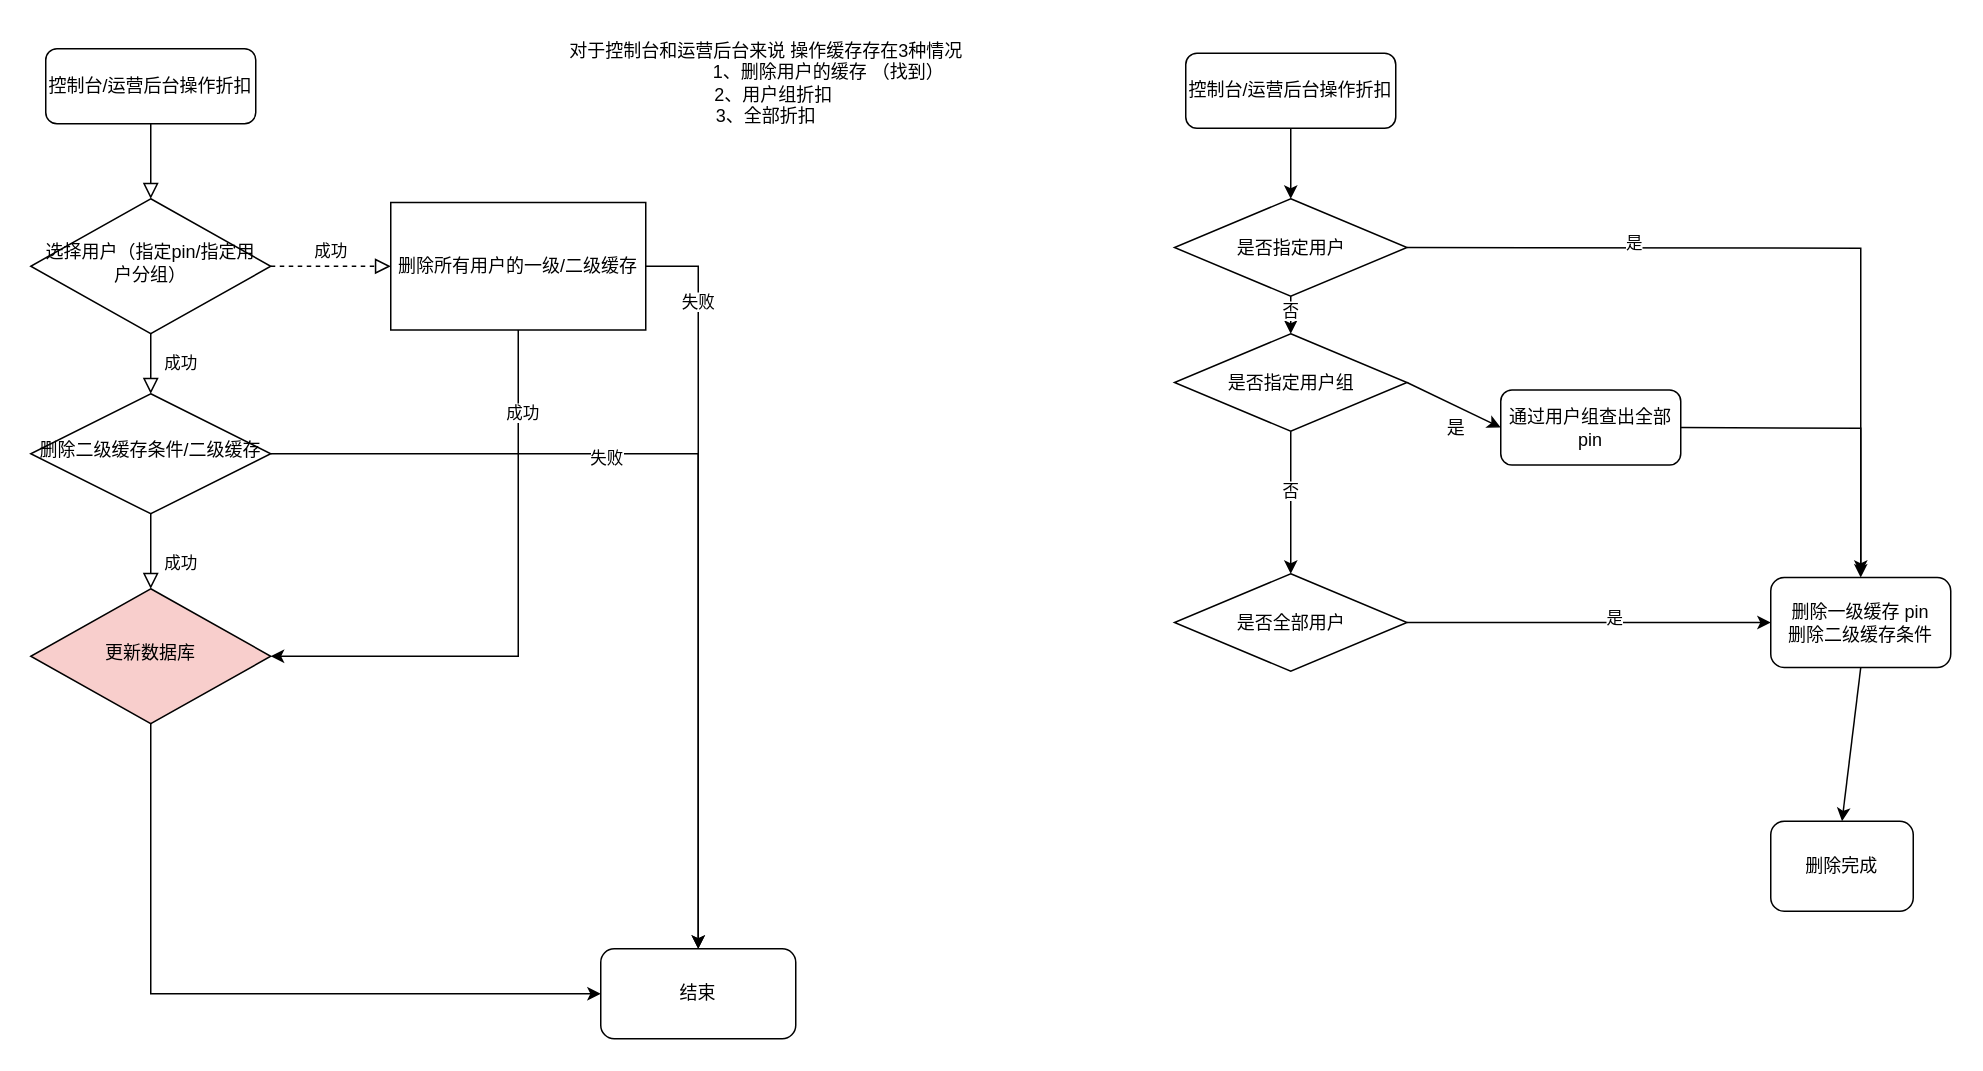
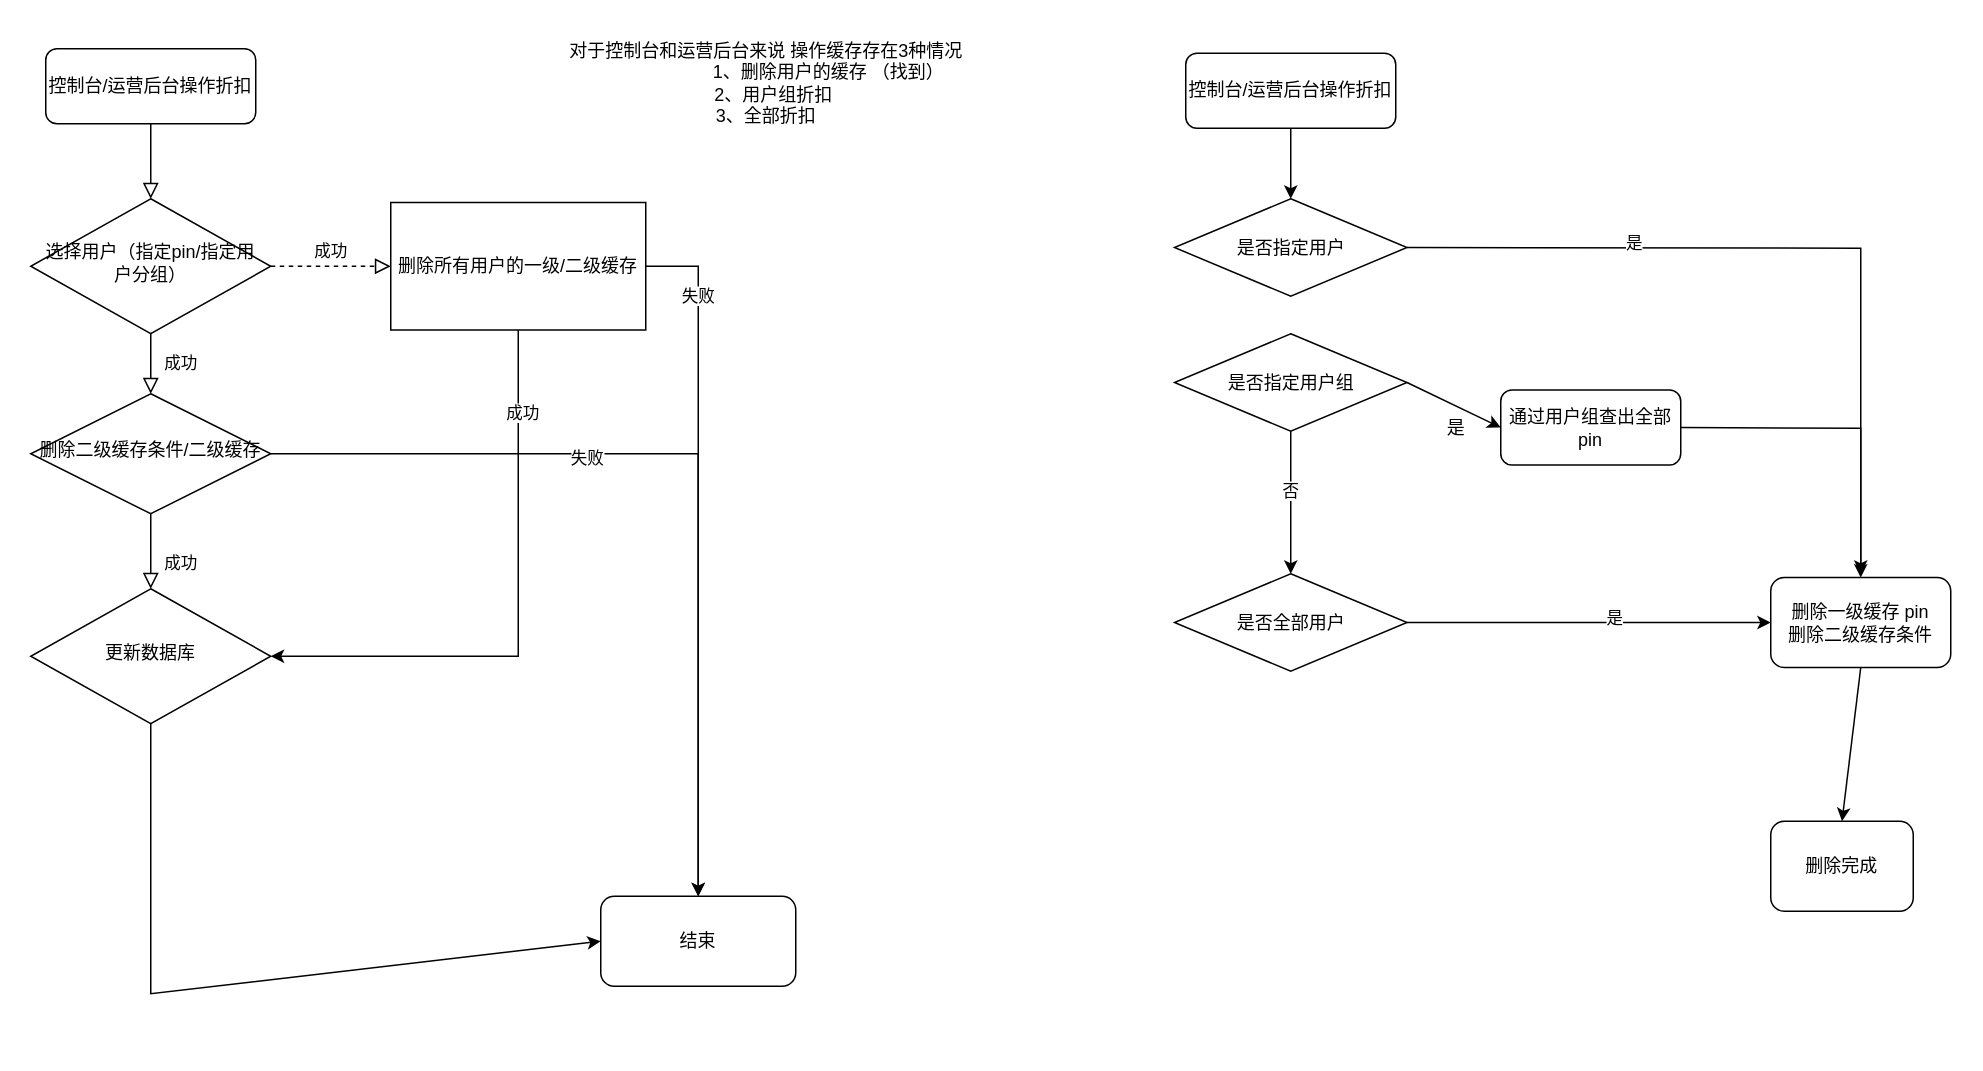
(1291, 310) -> none
(151, 656) -> (151, 656)
(698, 994) -> (698, 941)
